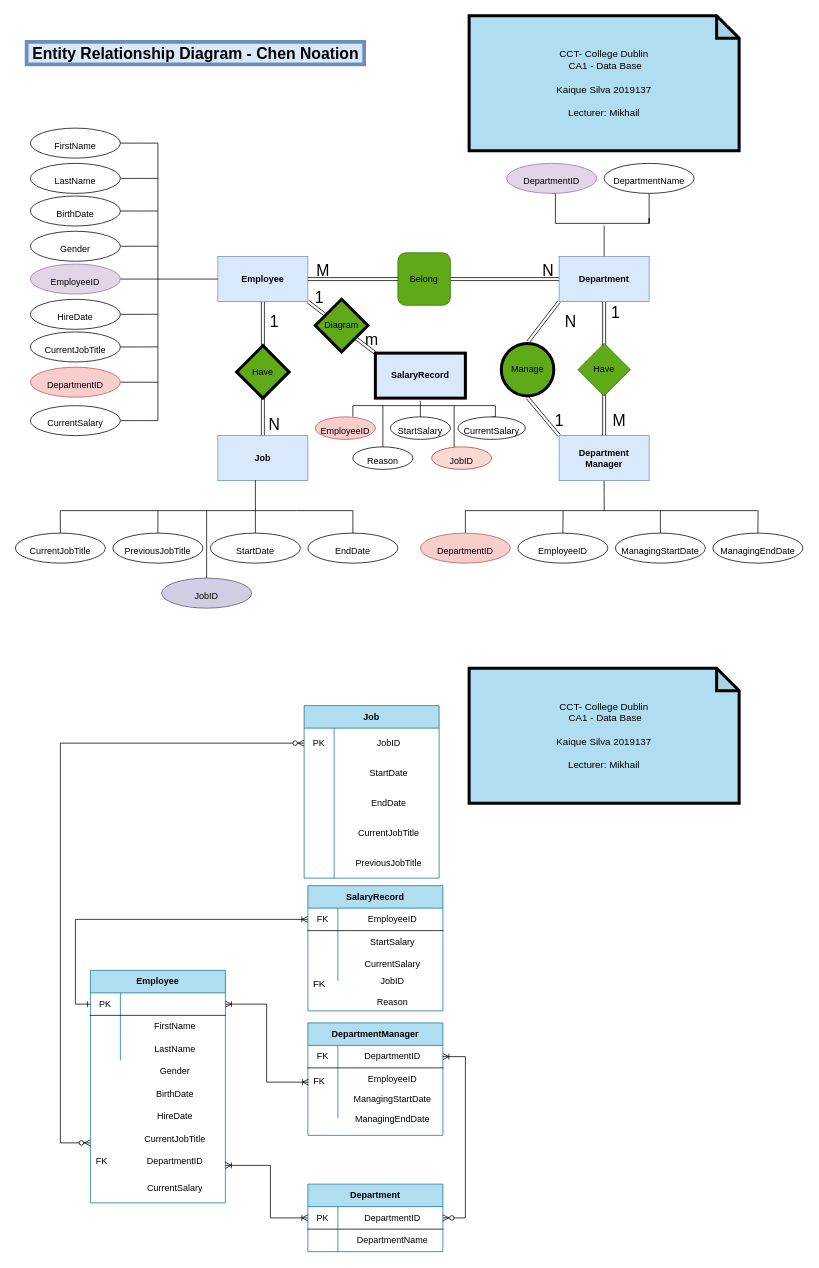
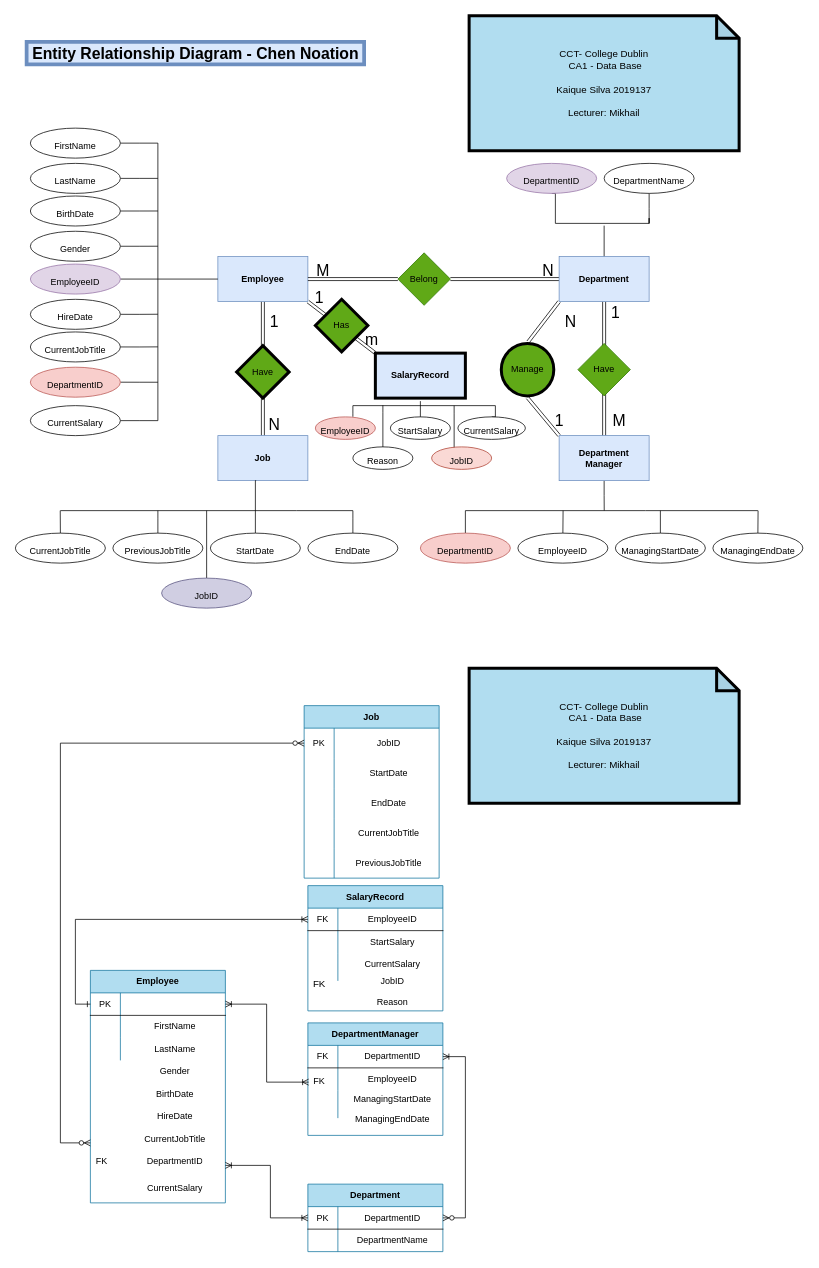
(424, 279) -> (424, 279)
(342, 325) -> (342, 325)
